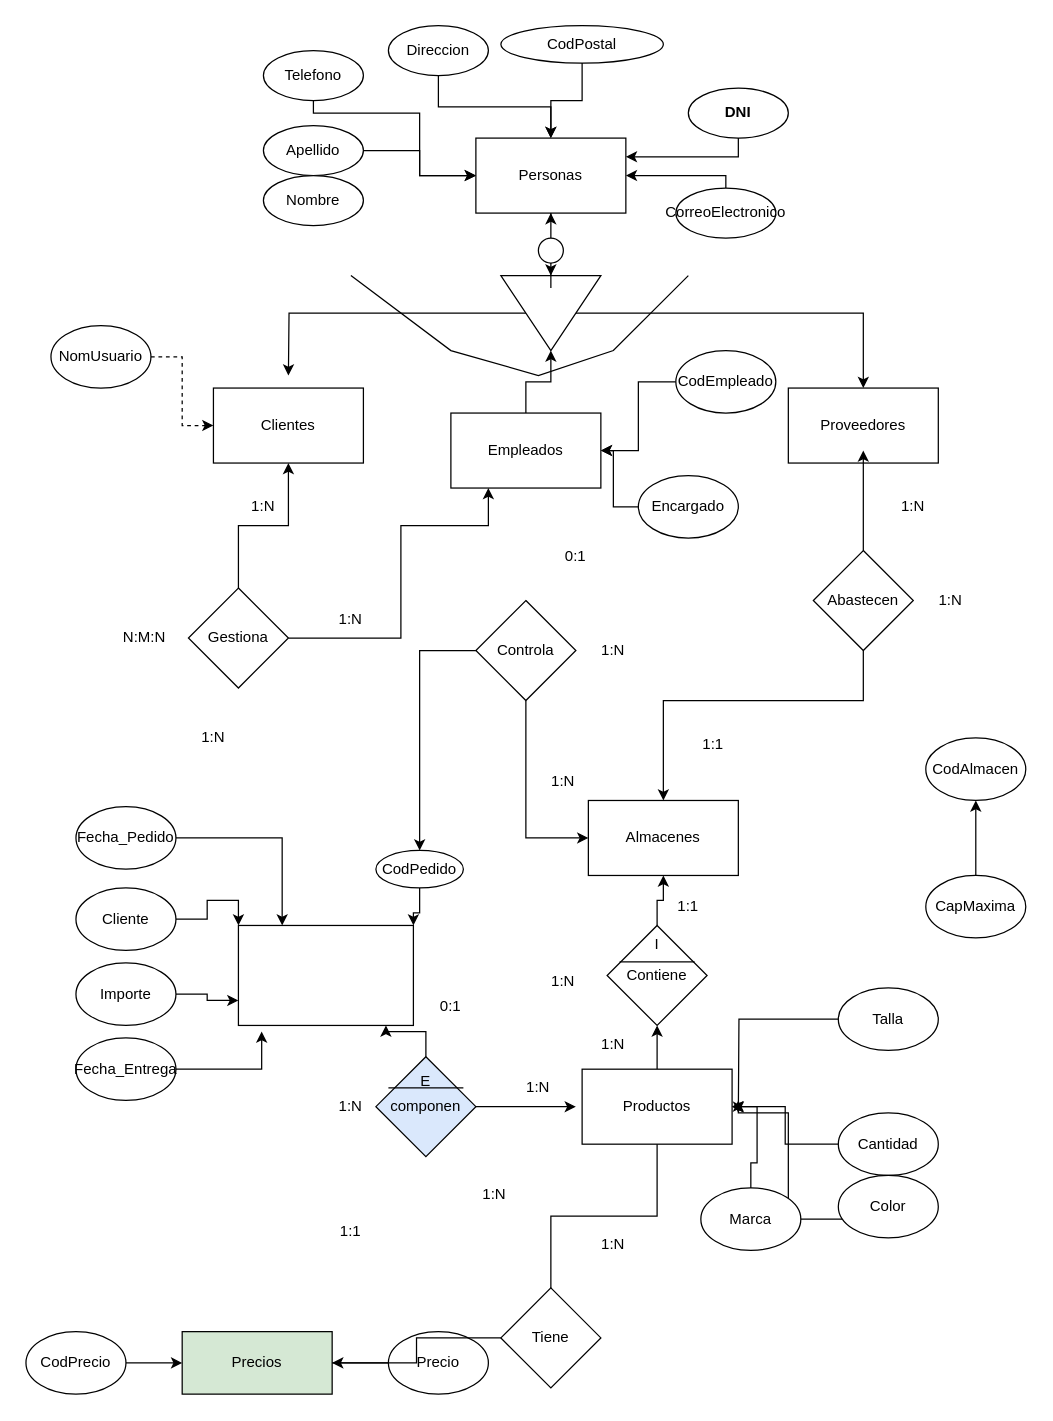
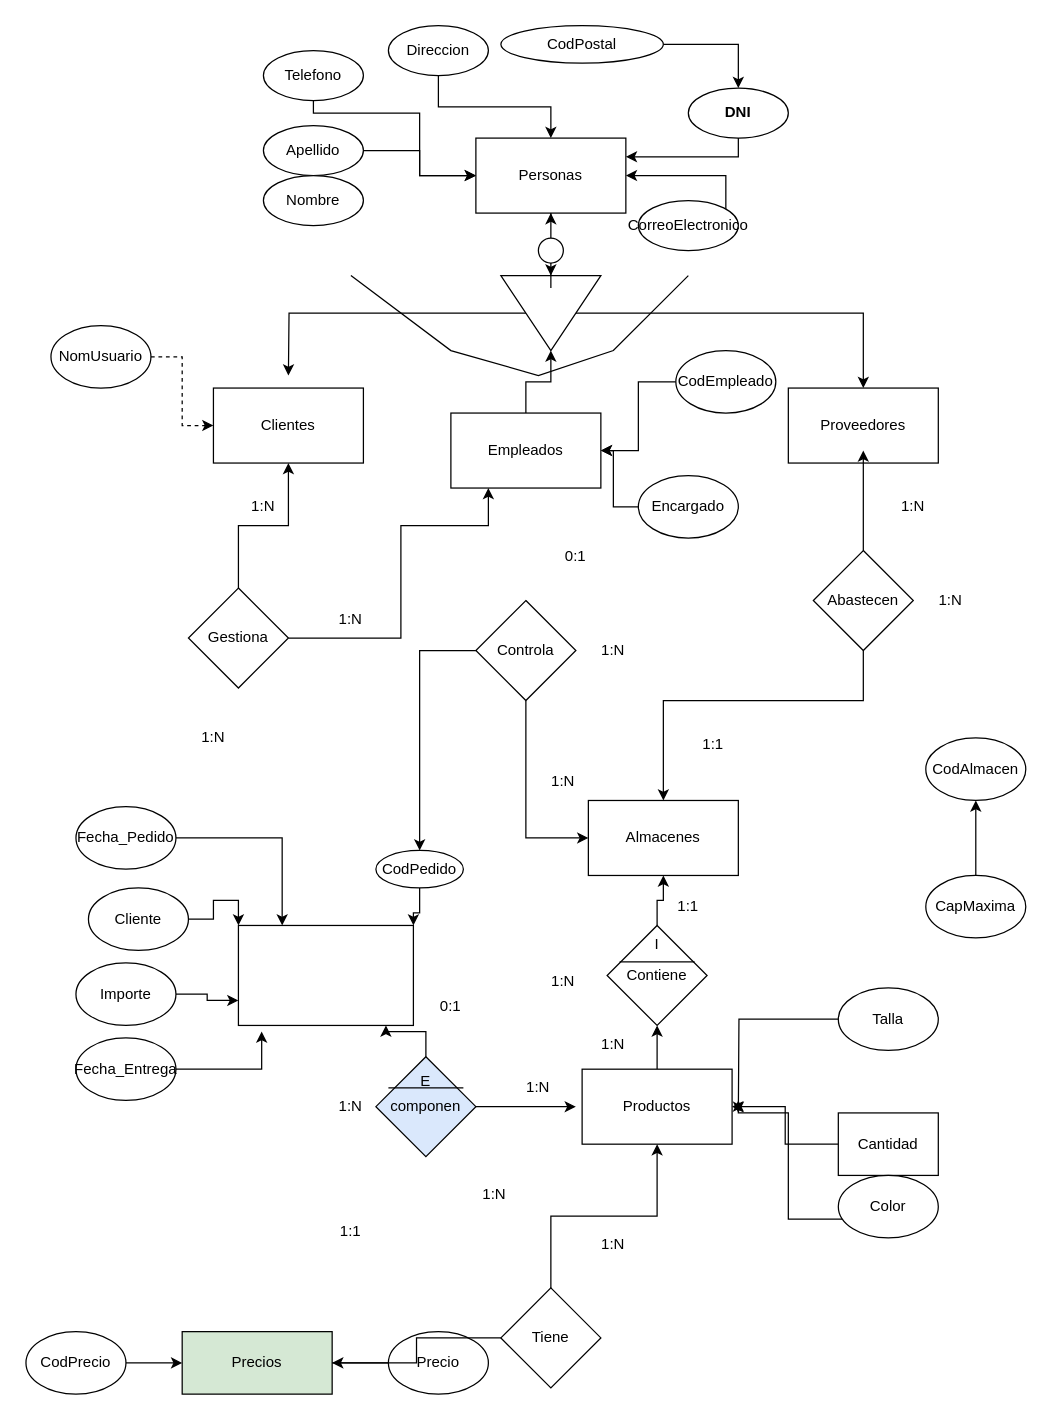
(582, 100) -> (718, 44)
(726, 213) -> (688, 226)
(144, 638) -> none
(126, 919) -> (138, 919)
(888, 1144) -> (888, 1144)
(657, 1150) -> (657, 1154)
(757, 1151) -> none
(751, 1219) -> none
